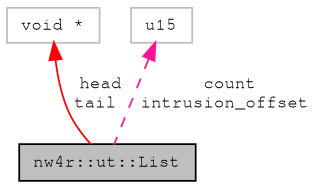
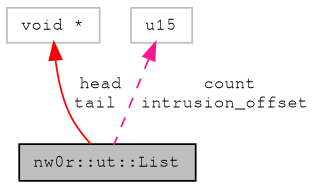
(107, 162) -> (107, 162)
